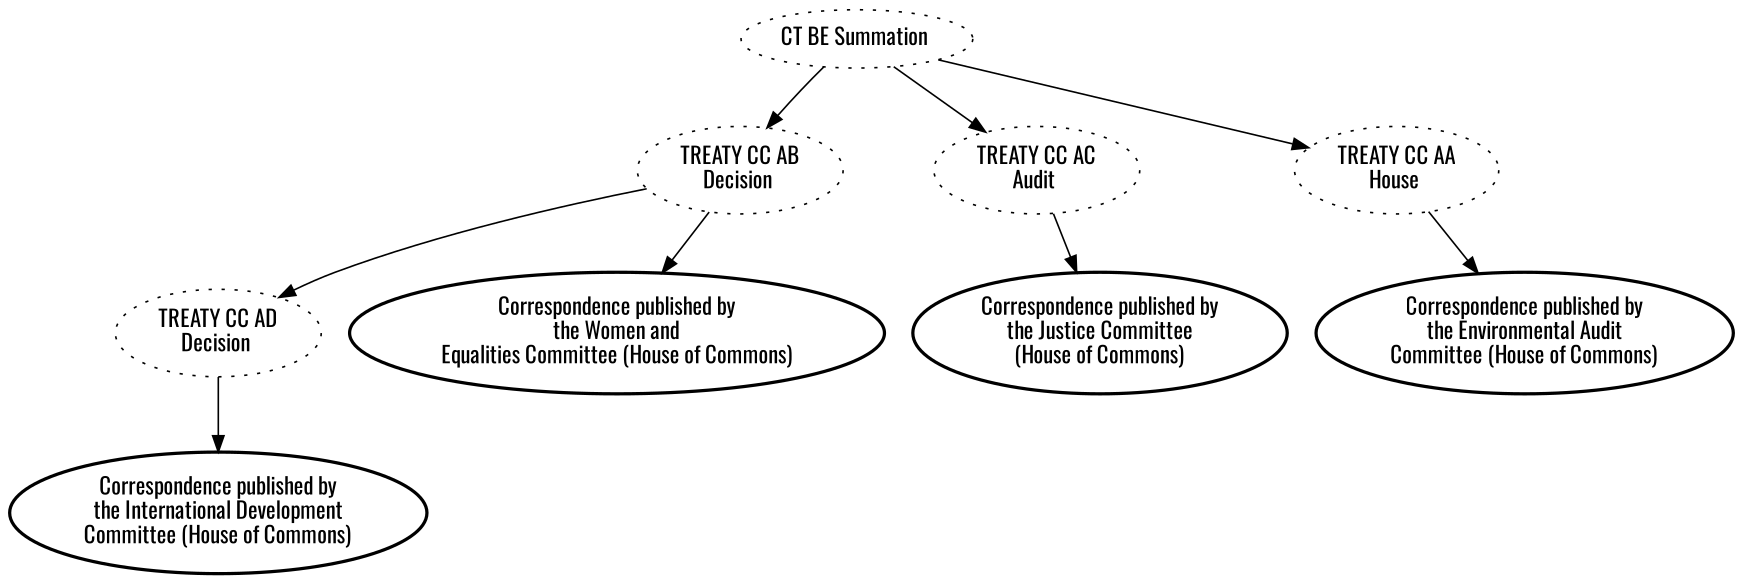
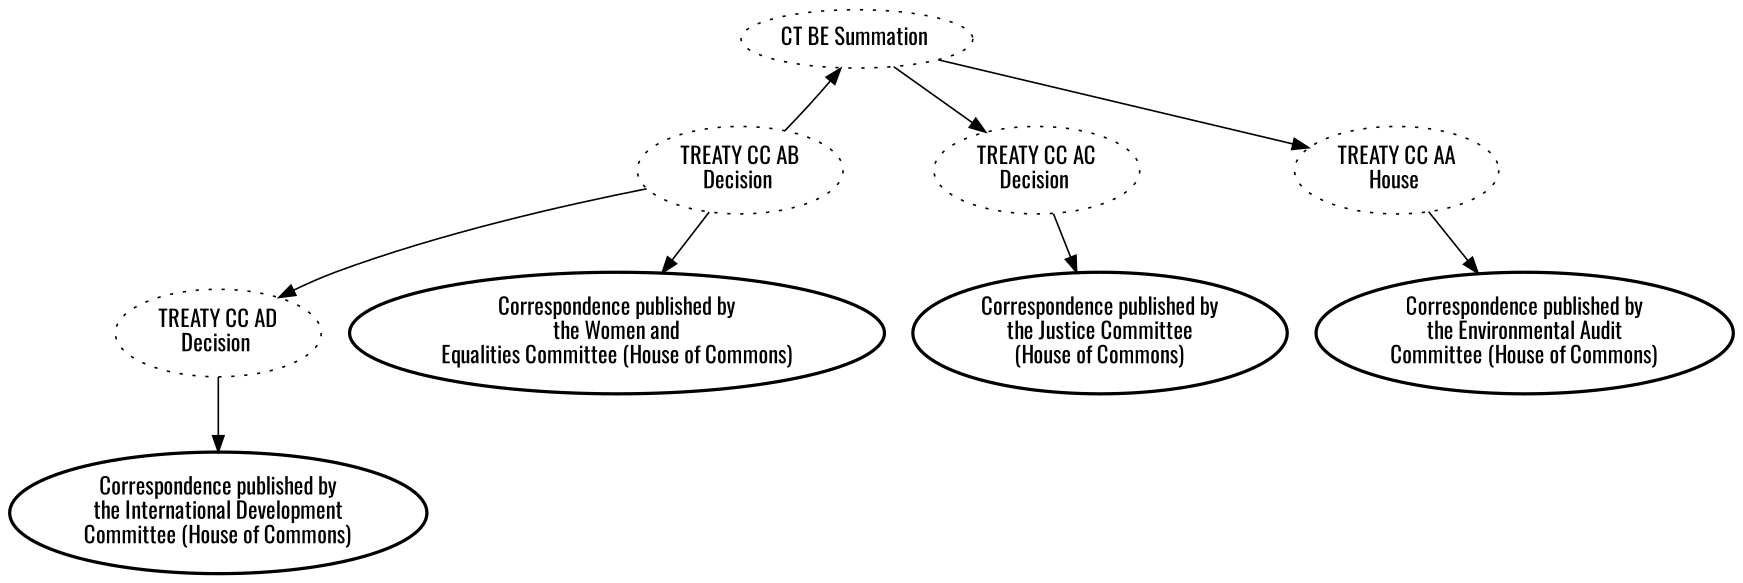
(800, 91) -> (808, 106)
(1037, 170) -> (1037, 170)
